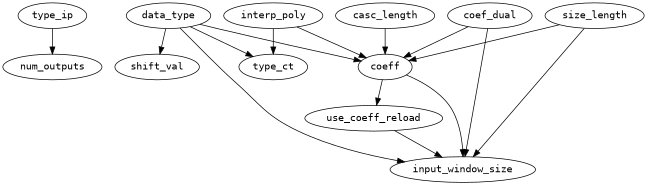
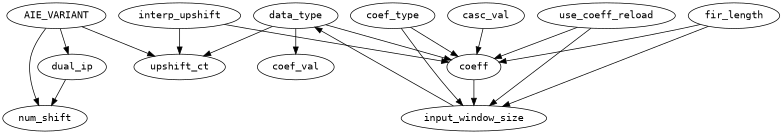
(52, 16) -> (72, 67)
none -> (56, 16)
(273, 16) -> (180, 16)
(385, 16) -> (486, 16)
(490, 16) -> (393, 16)
(595, 16) -> (734, 16)
(52, 67) -> (45, 118)
(157, 67) -> (296, 67)
(273, 67) -> (180, 67)
(380, 89) -> (539, 42)
(275, 118) -> (387, 68)
